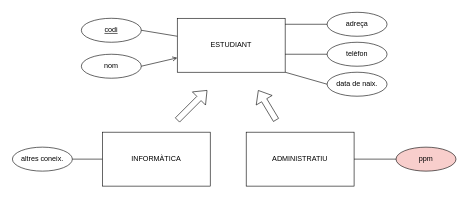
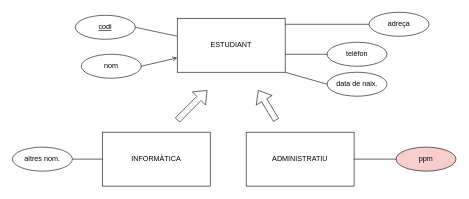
(357, 24) -> (399, 24)
(111, 30) -> (105, 27)
(42, 159) -> (42, 159)
